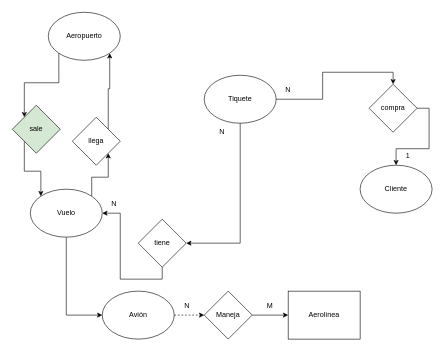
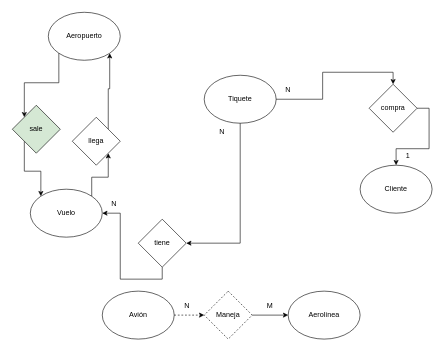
(66, 314) -> none
(228, 315) -> (228, 315)
(324, 315) -> (324, 315)
